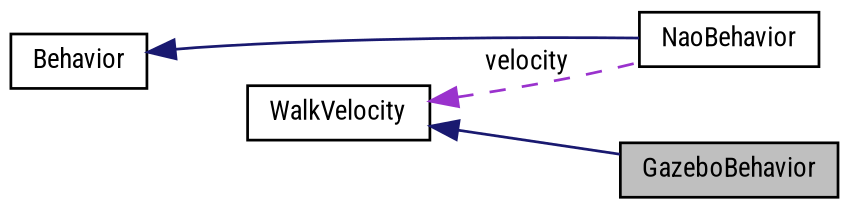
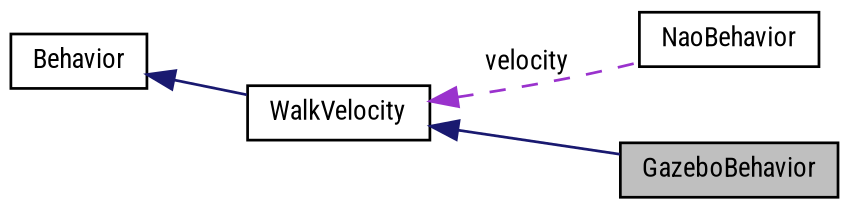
(407, 39) -> (210, 87)
